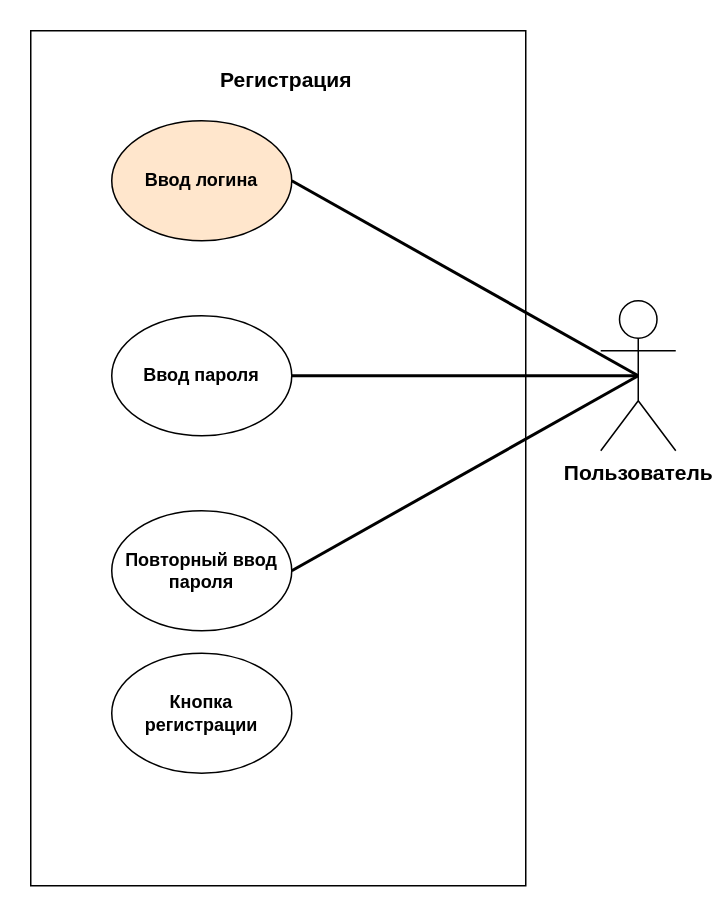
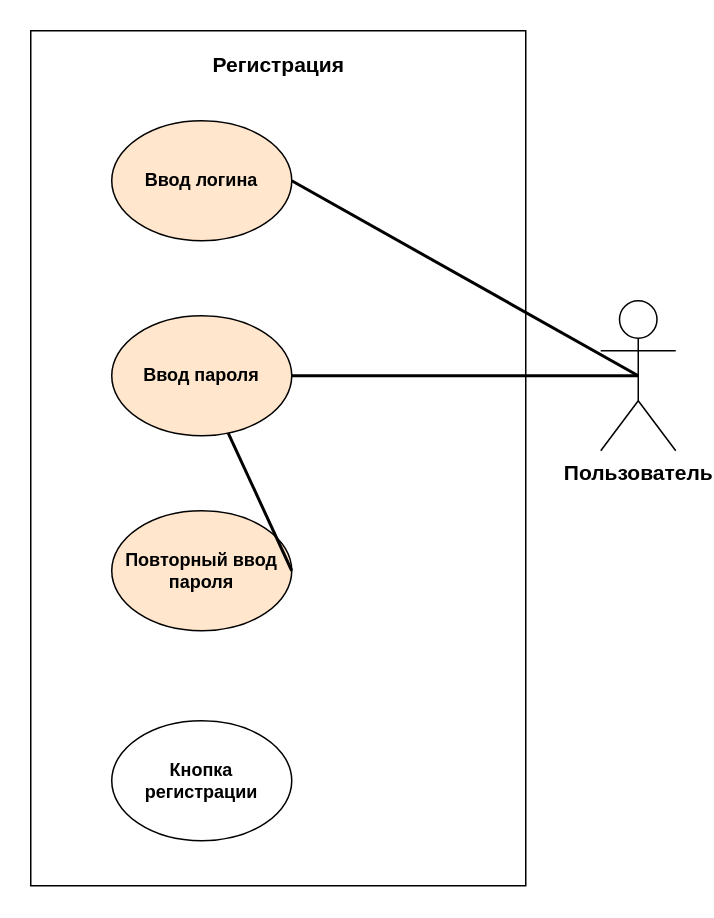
(286, 76) -> (278, 61)
(202, 376) -> (202, 376)
(463, 474) -> (260, 502)
(202, 571) -> (202, 571)
(202, 713) -> (202, 781)
